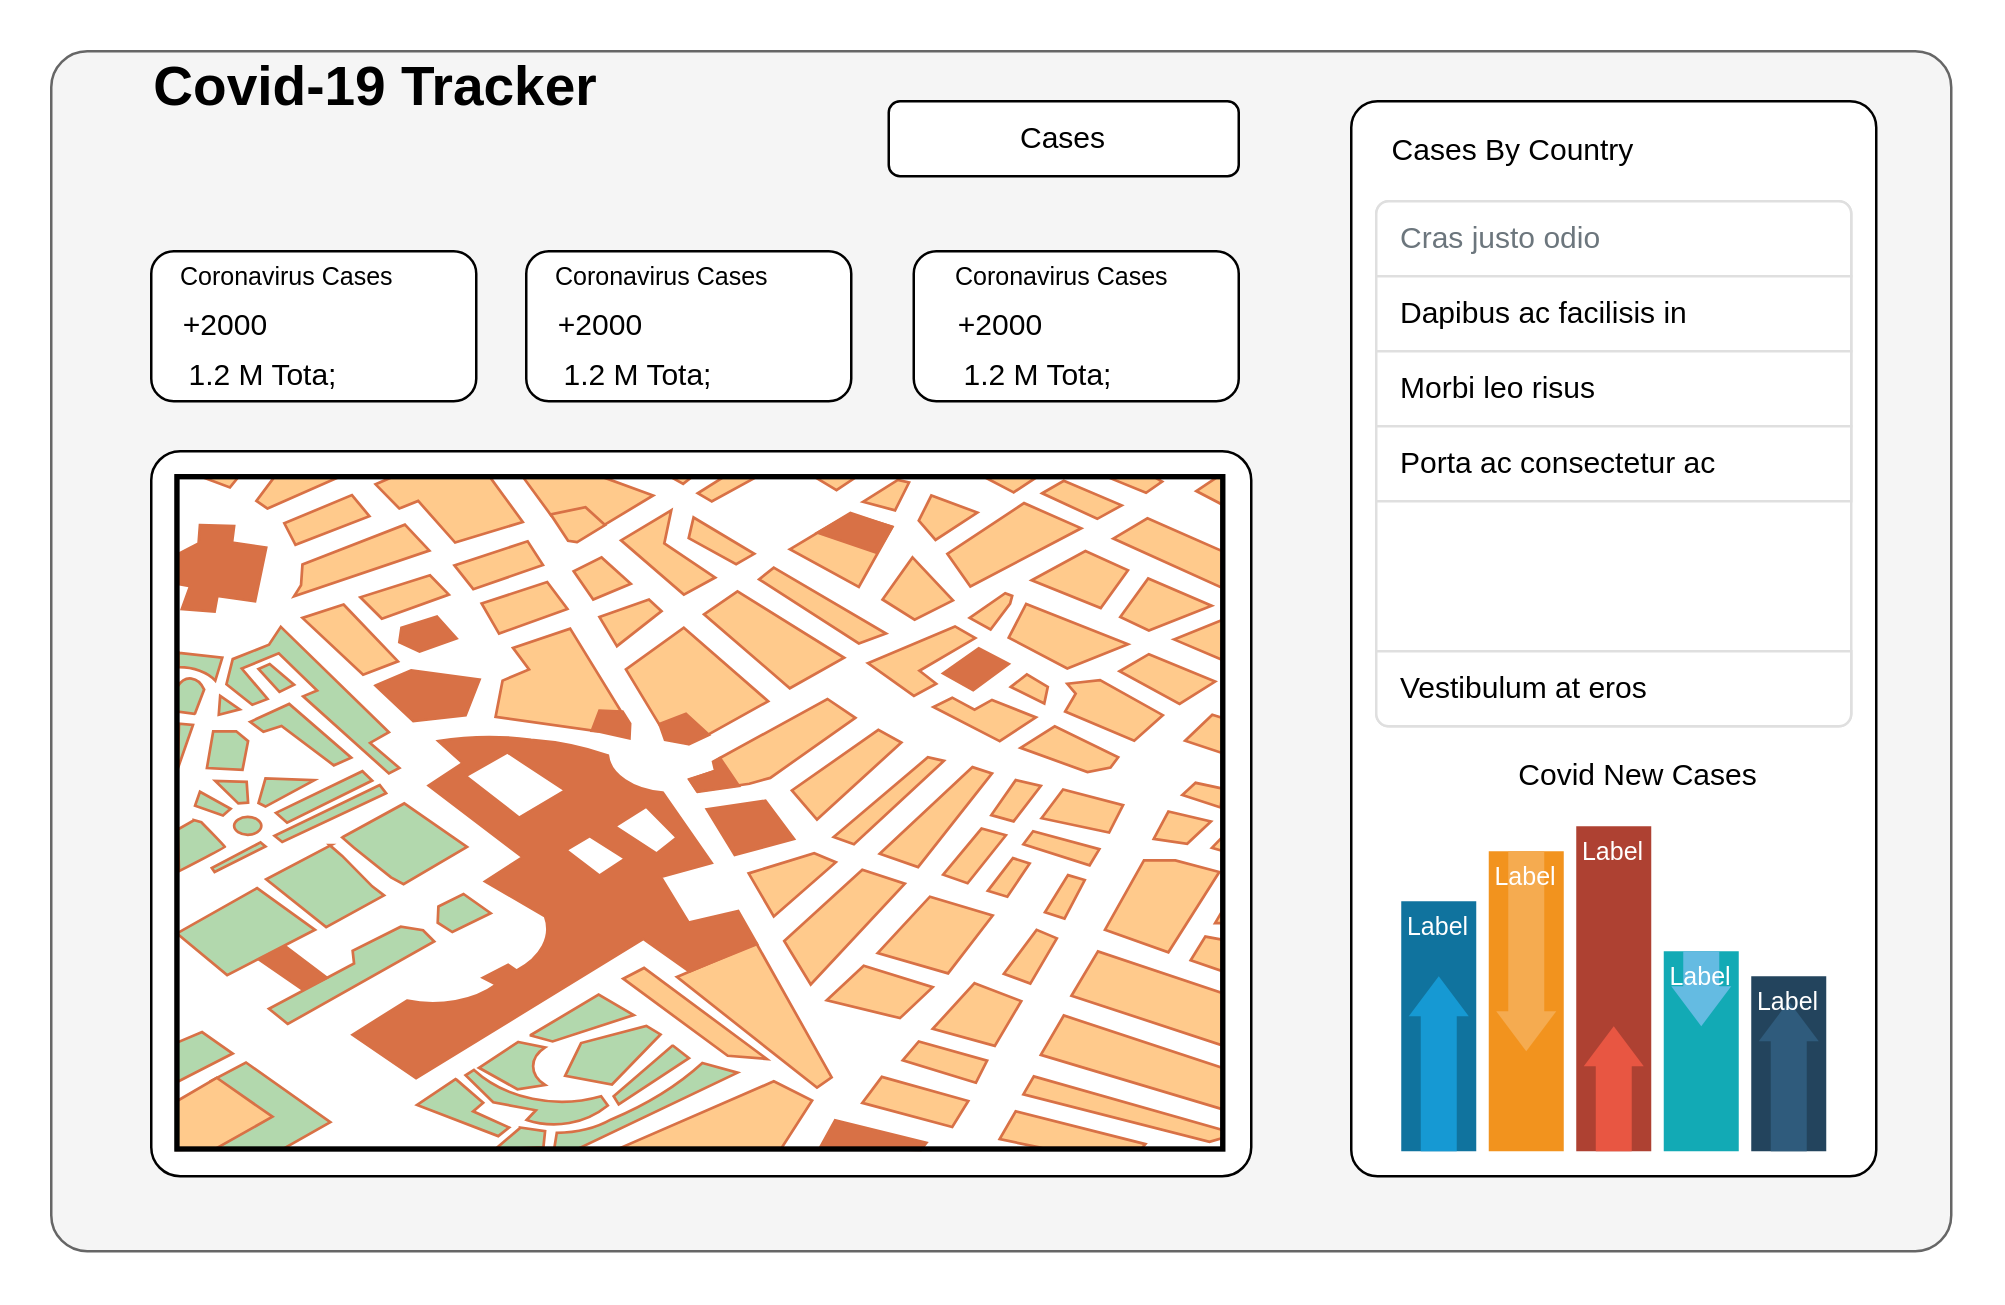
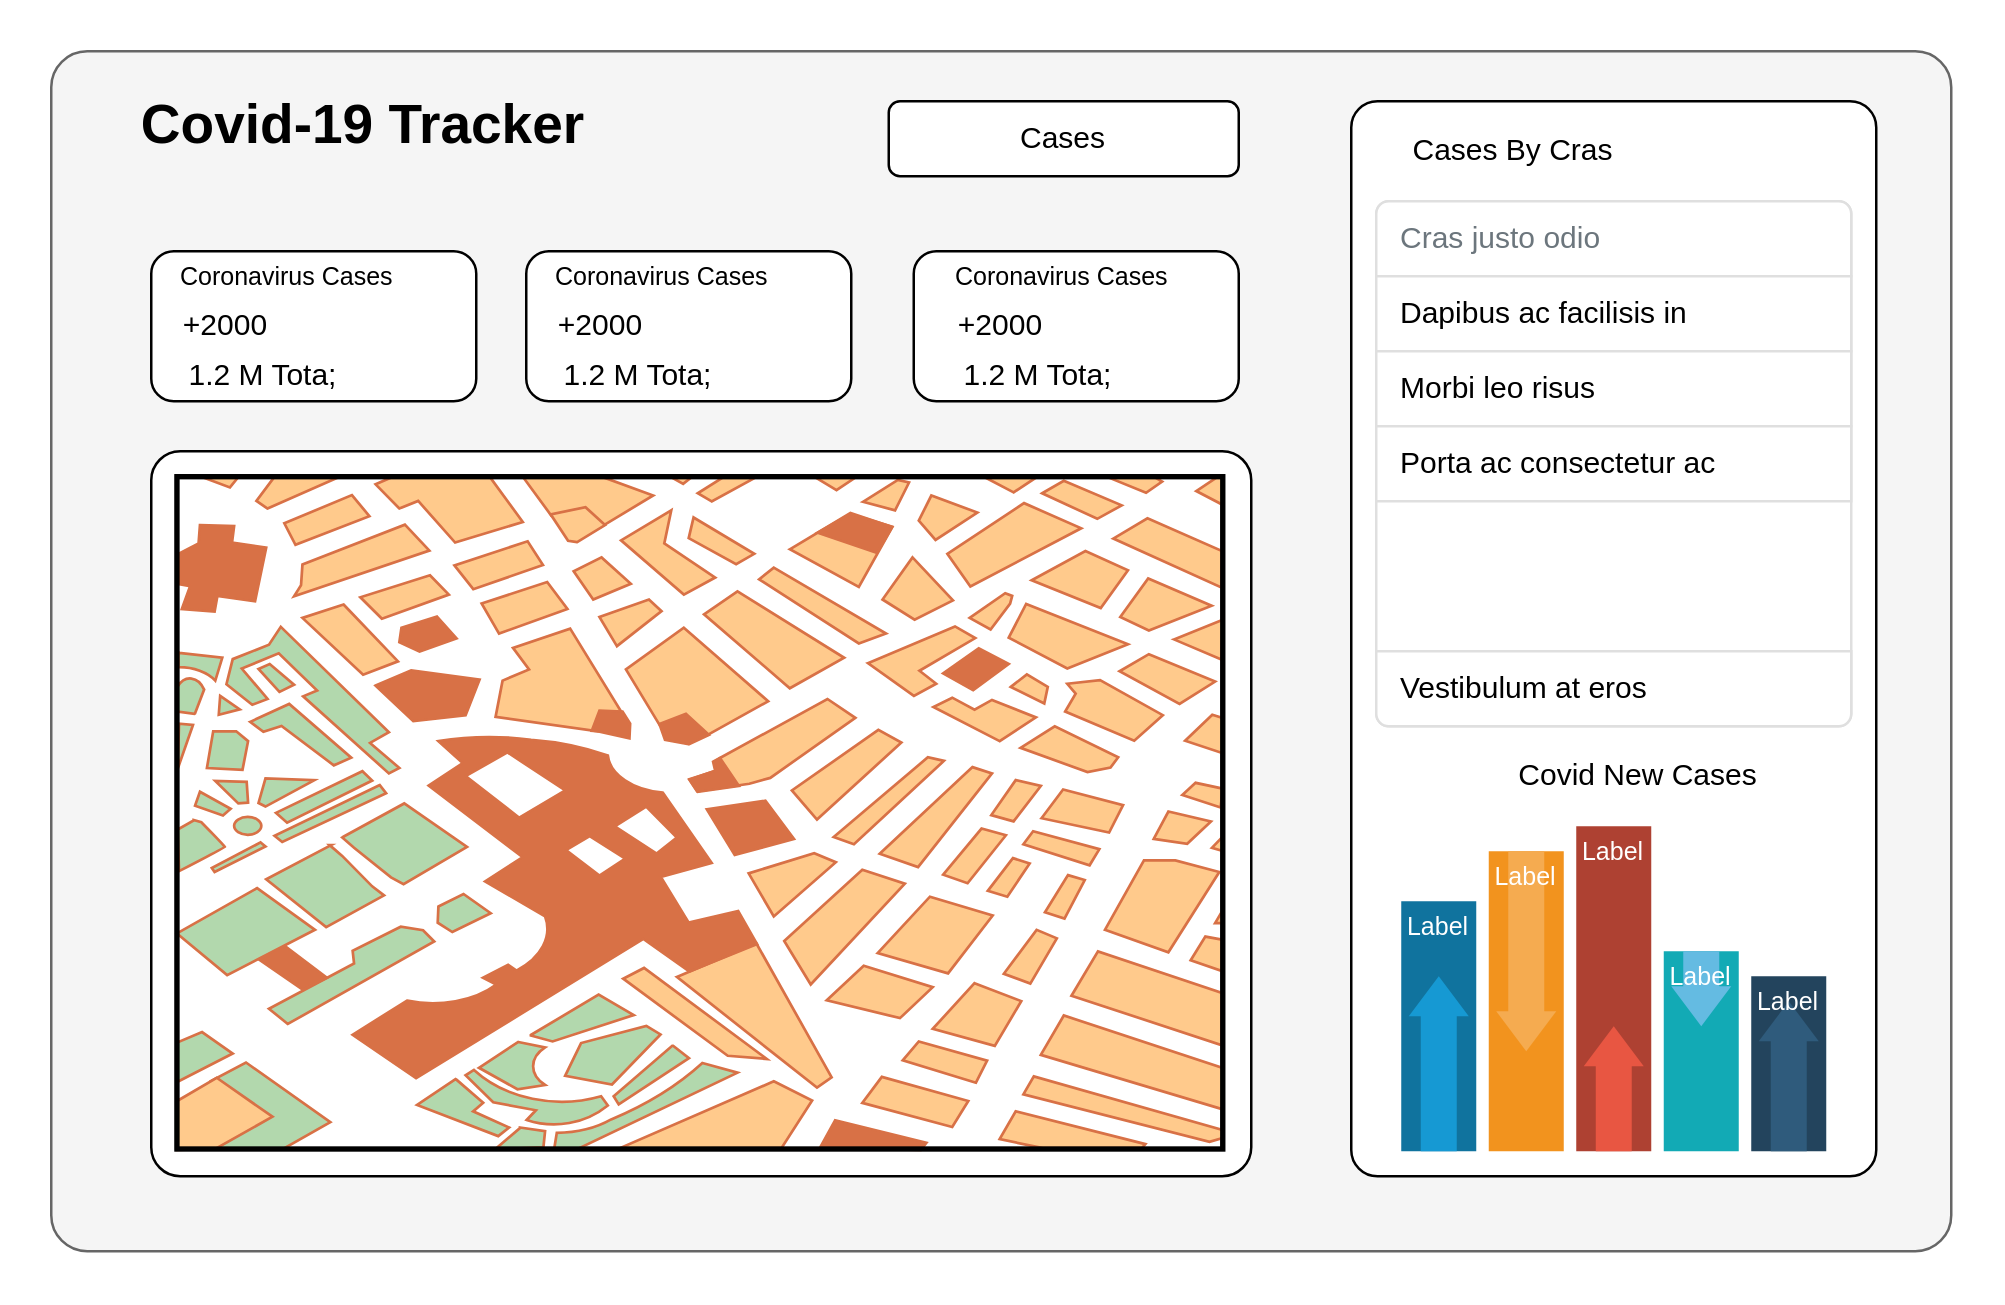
(376, 89) -> (364, 126)
(1514, 151) -> (1514, 151)
